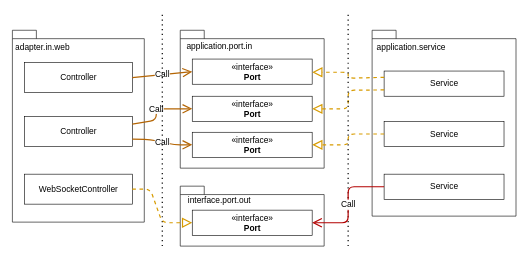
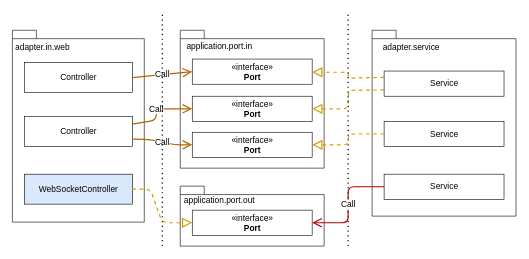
(411, 47) -> (411, 47)
(78, 189) -> (78, 189)
(219, 201) -> (219, 201)
